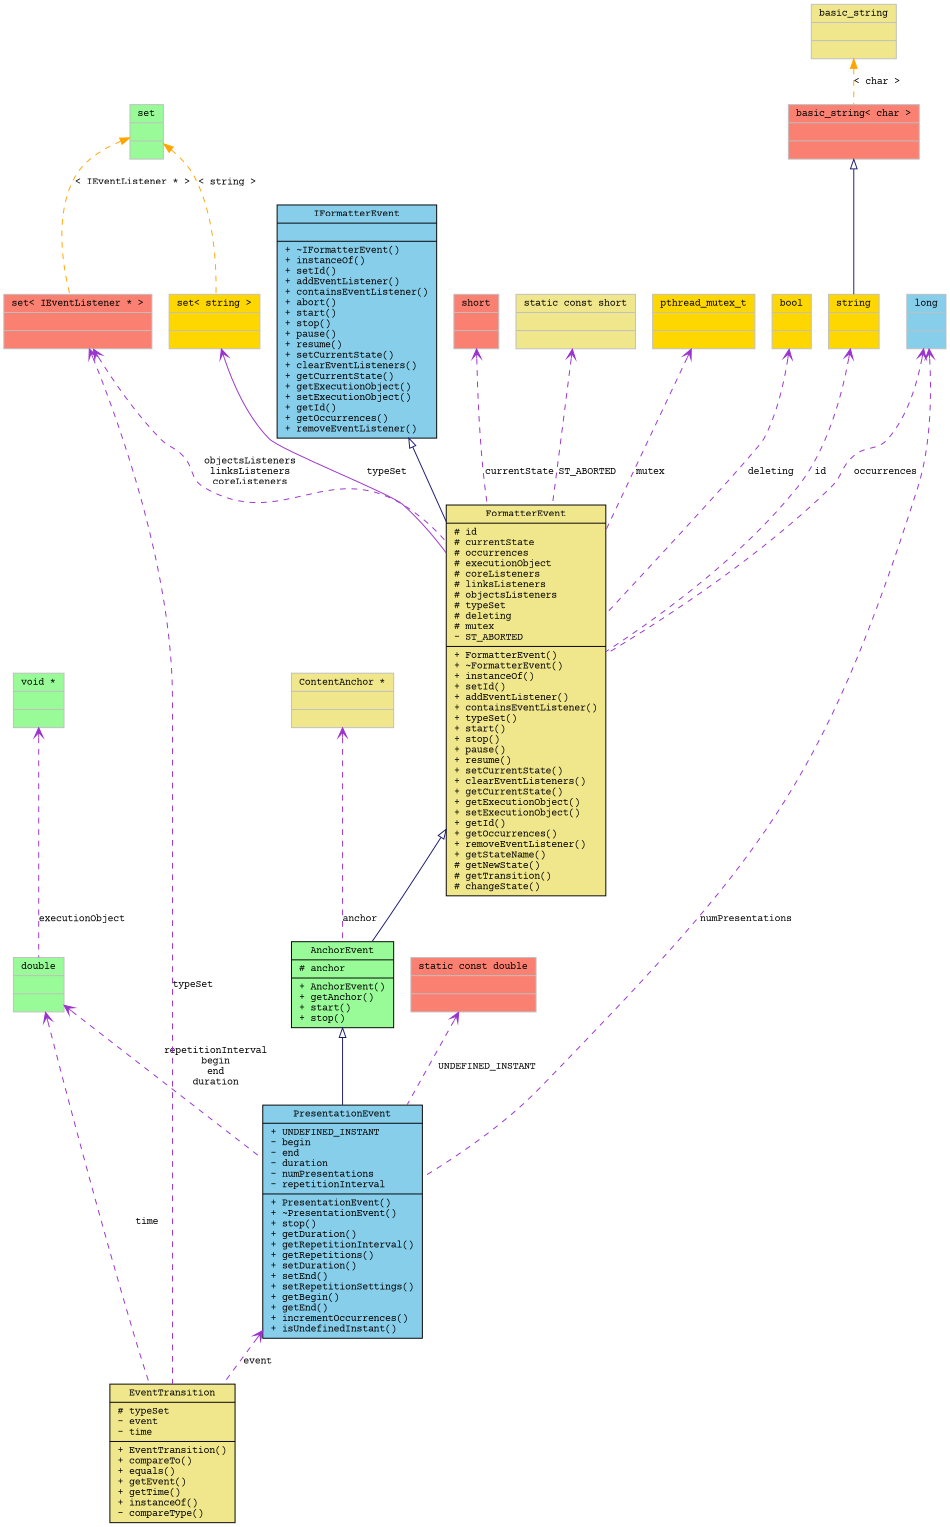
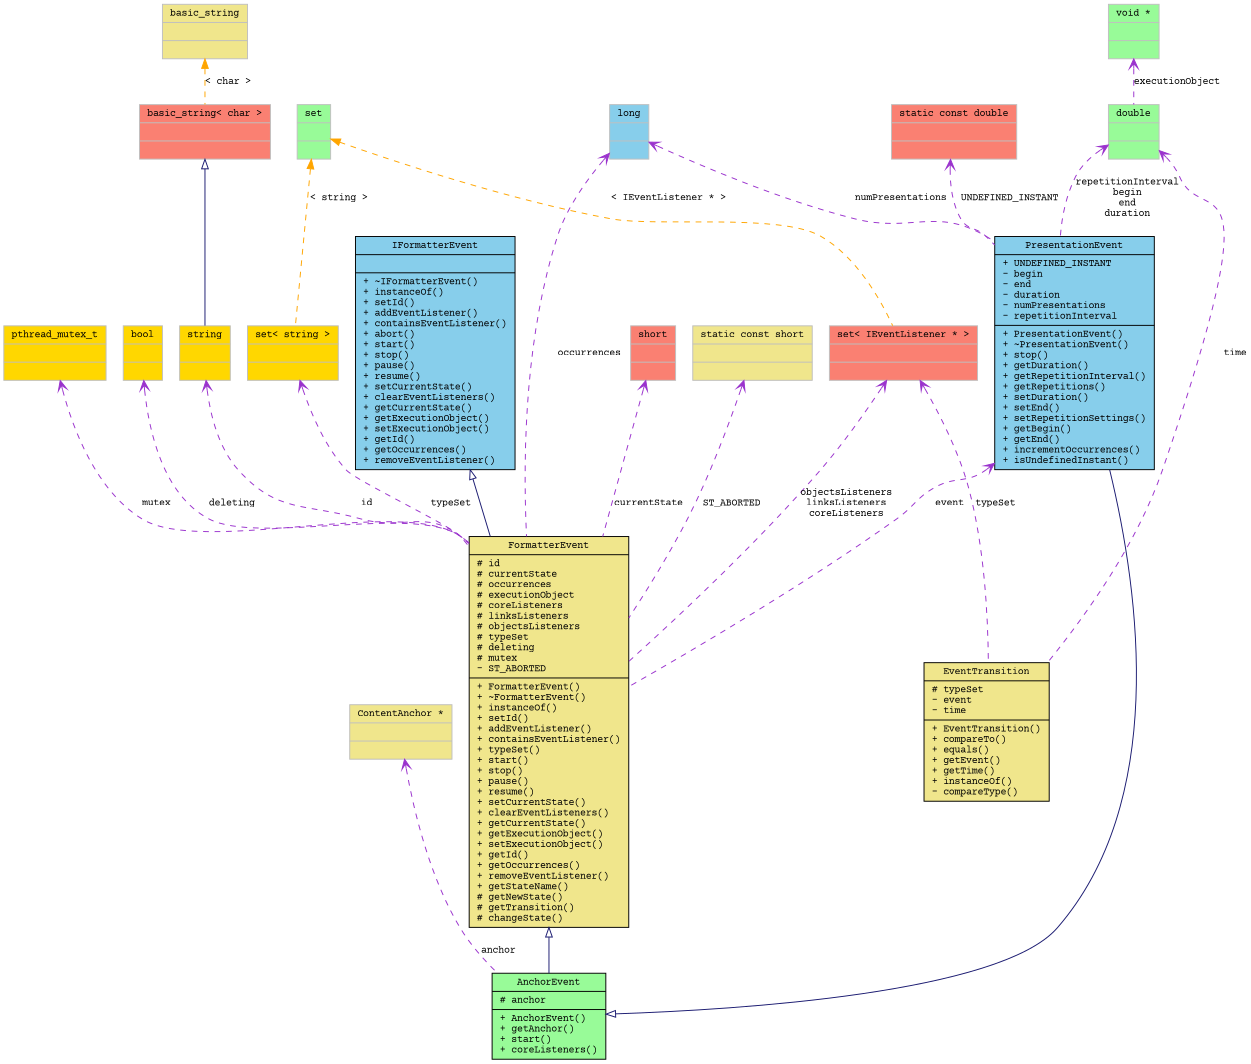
(323, 466) -> (369, 484)
(322, 1018) -> (549, 1050)
(240, 1361) -> (809, 578)
